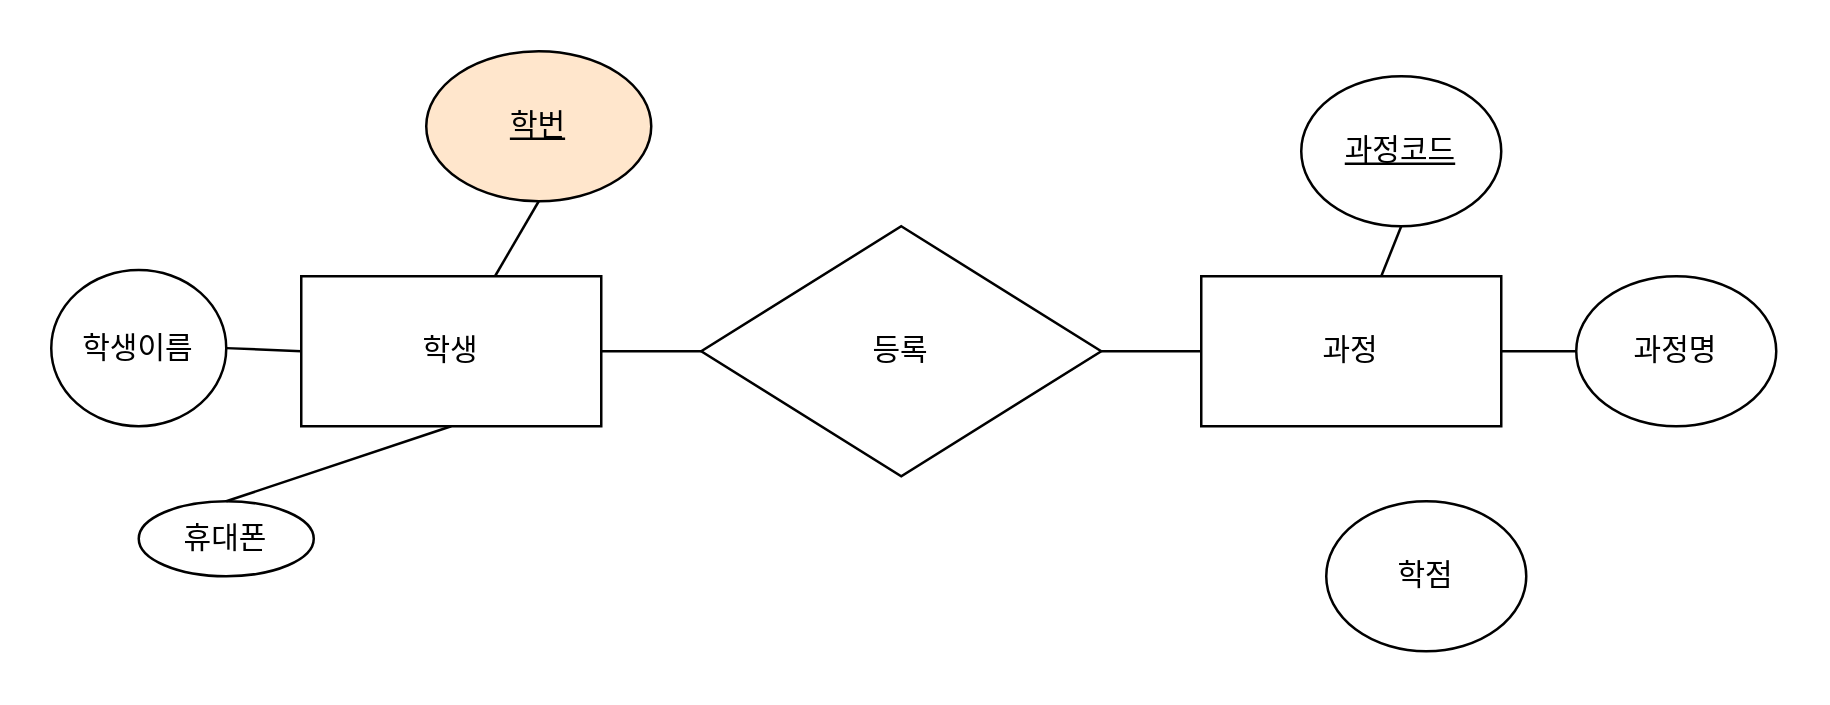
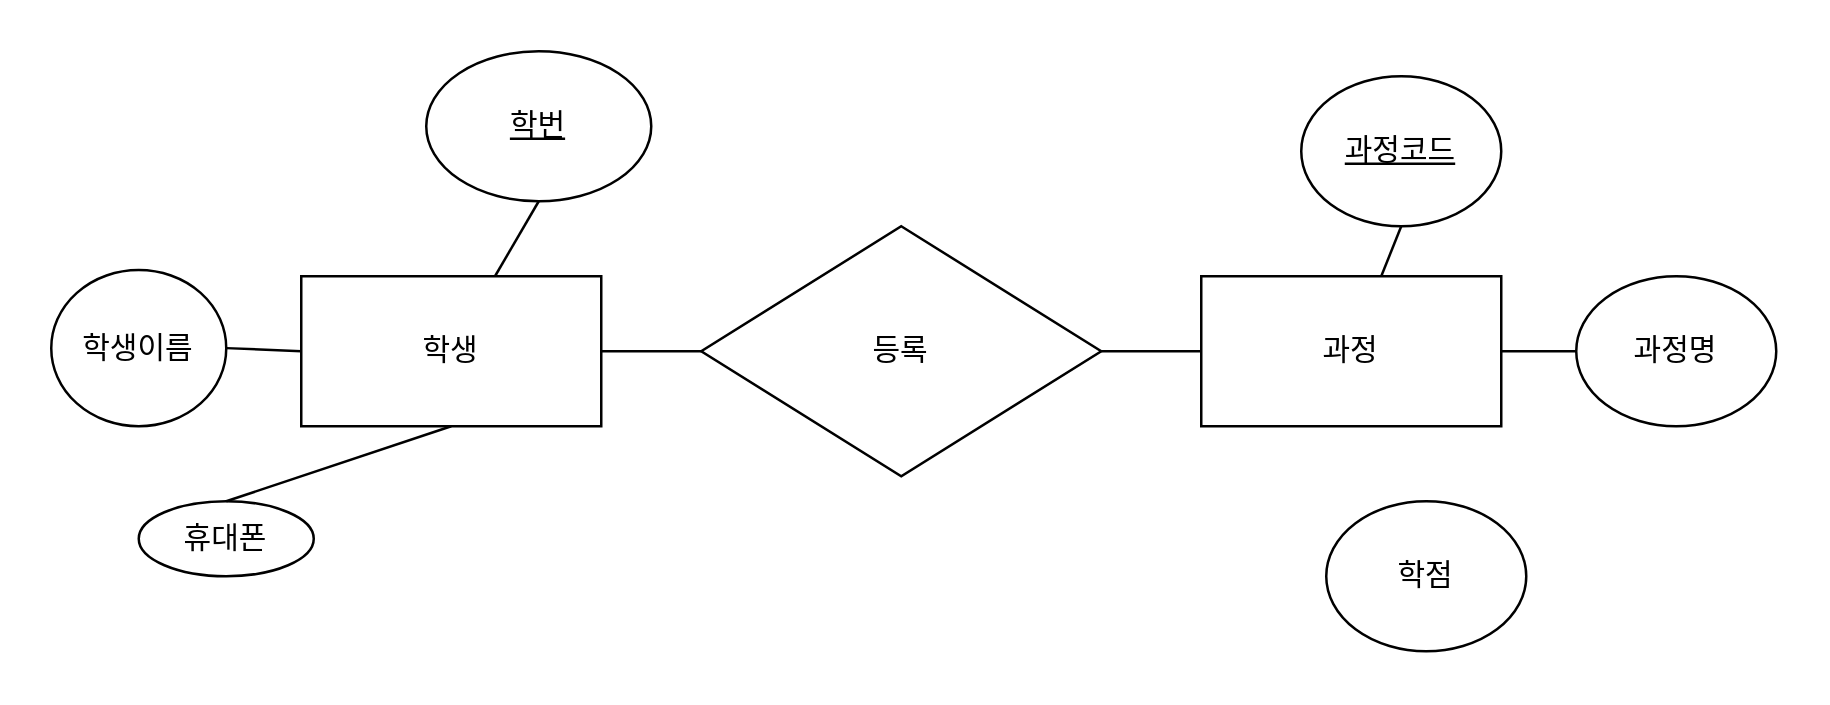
(539, 126) -> (539, 126)
